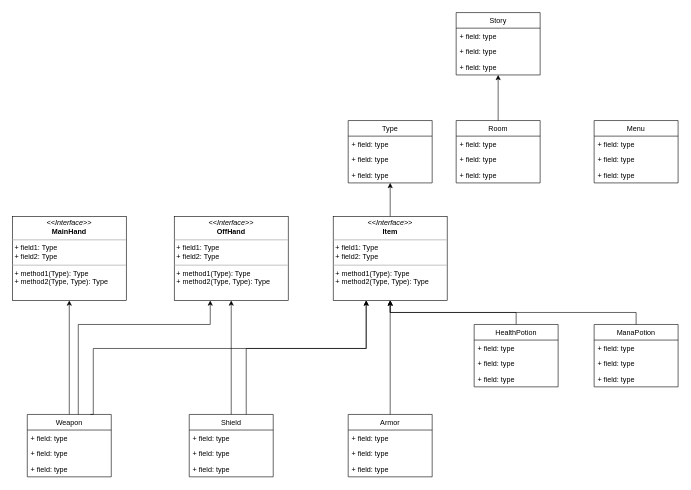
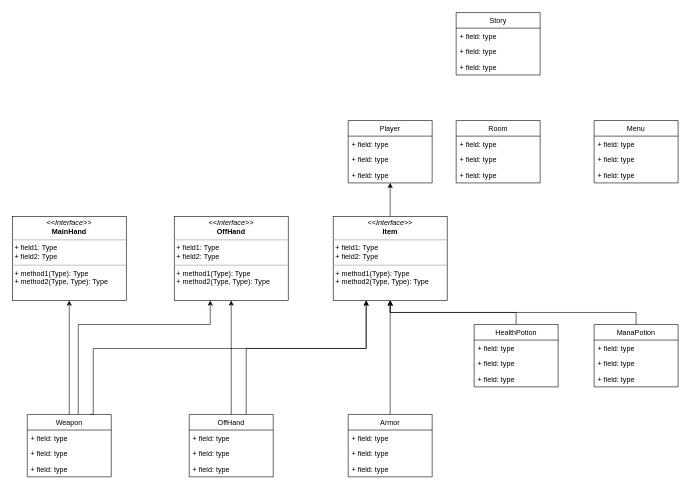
(498, 80) -> none
(390, 128) -> (390, 128)
(231, 422) -> (231, 422)
